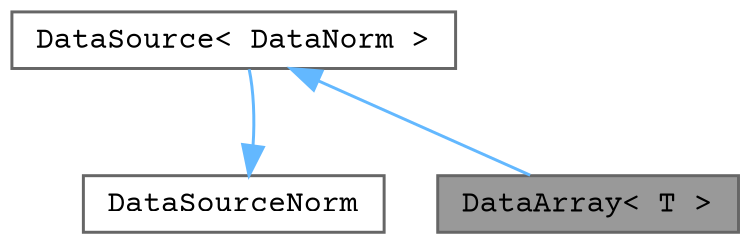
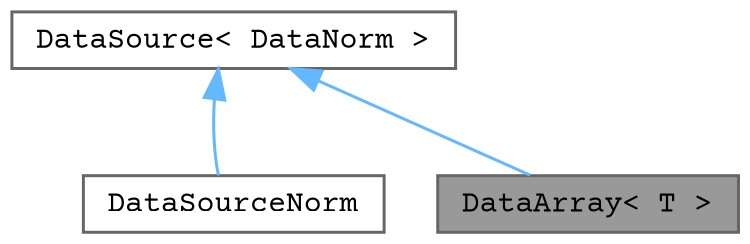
(254, 107) -> (214, 137)
